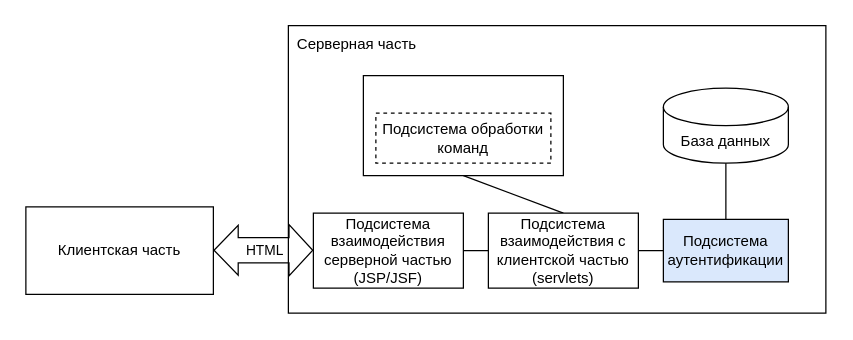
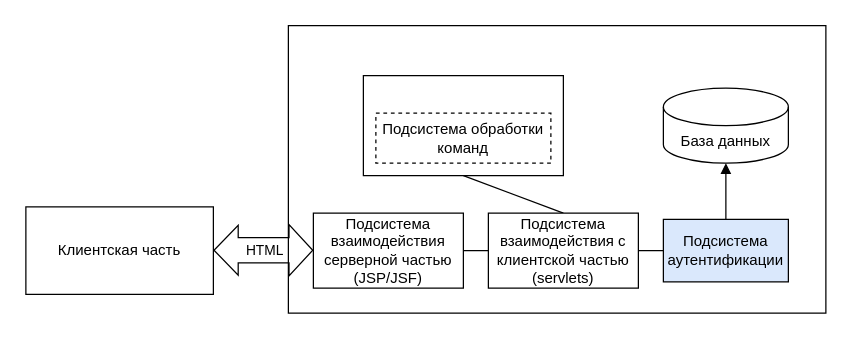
(357, 44) -> none
(726, 170) -> (726, 174)
